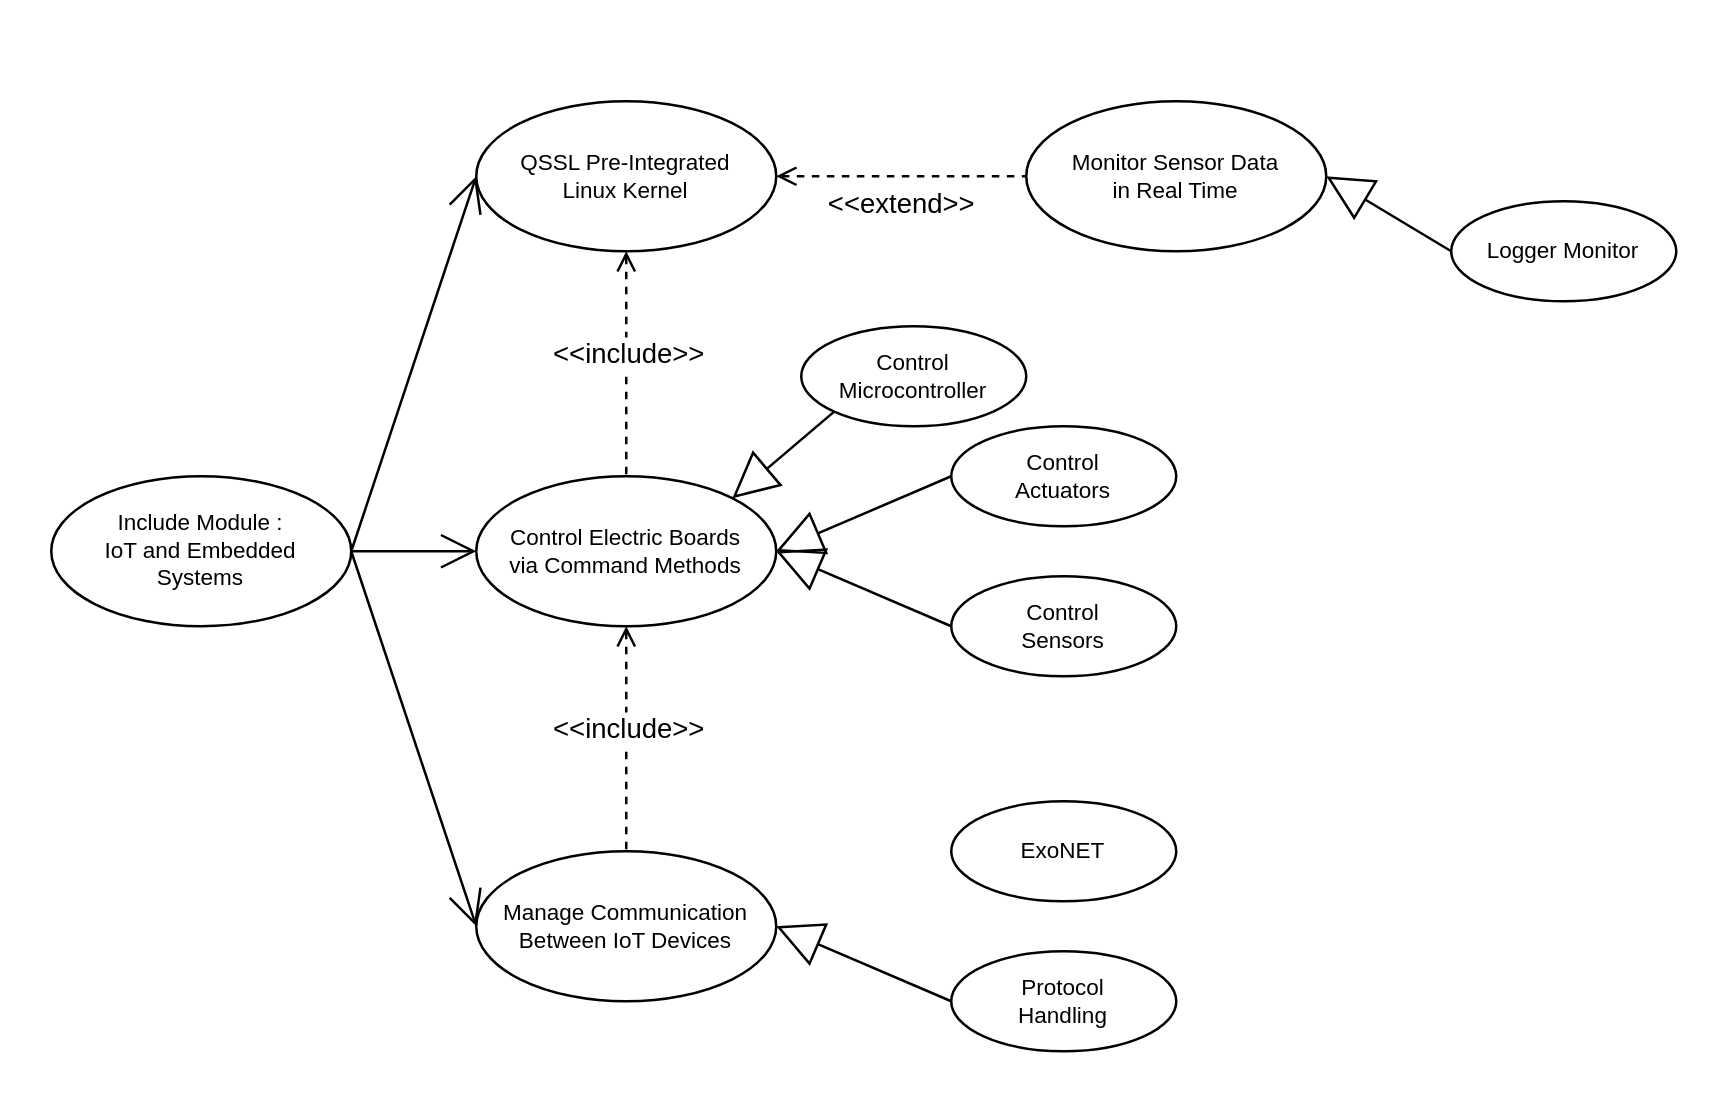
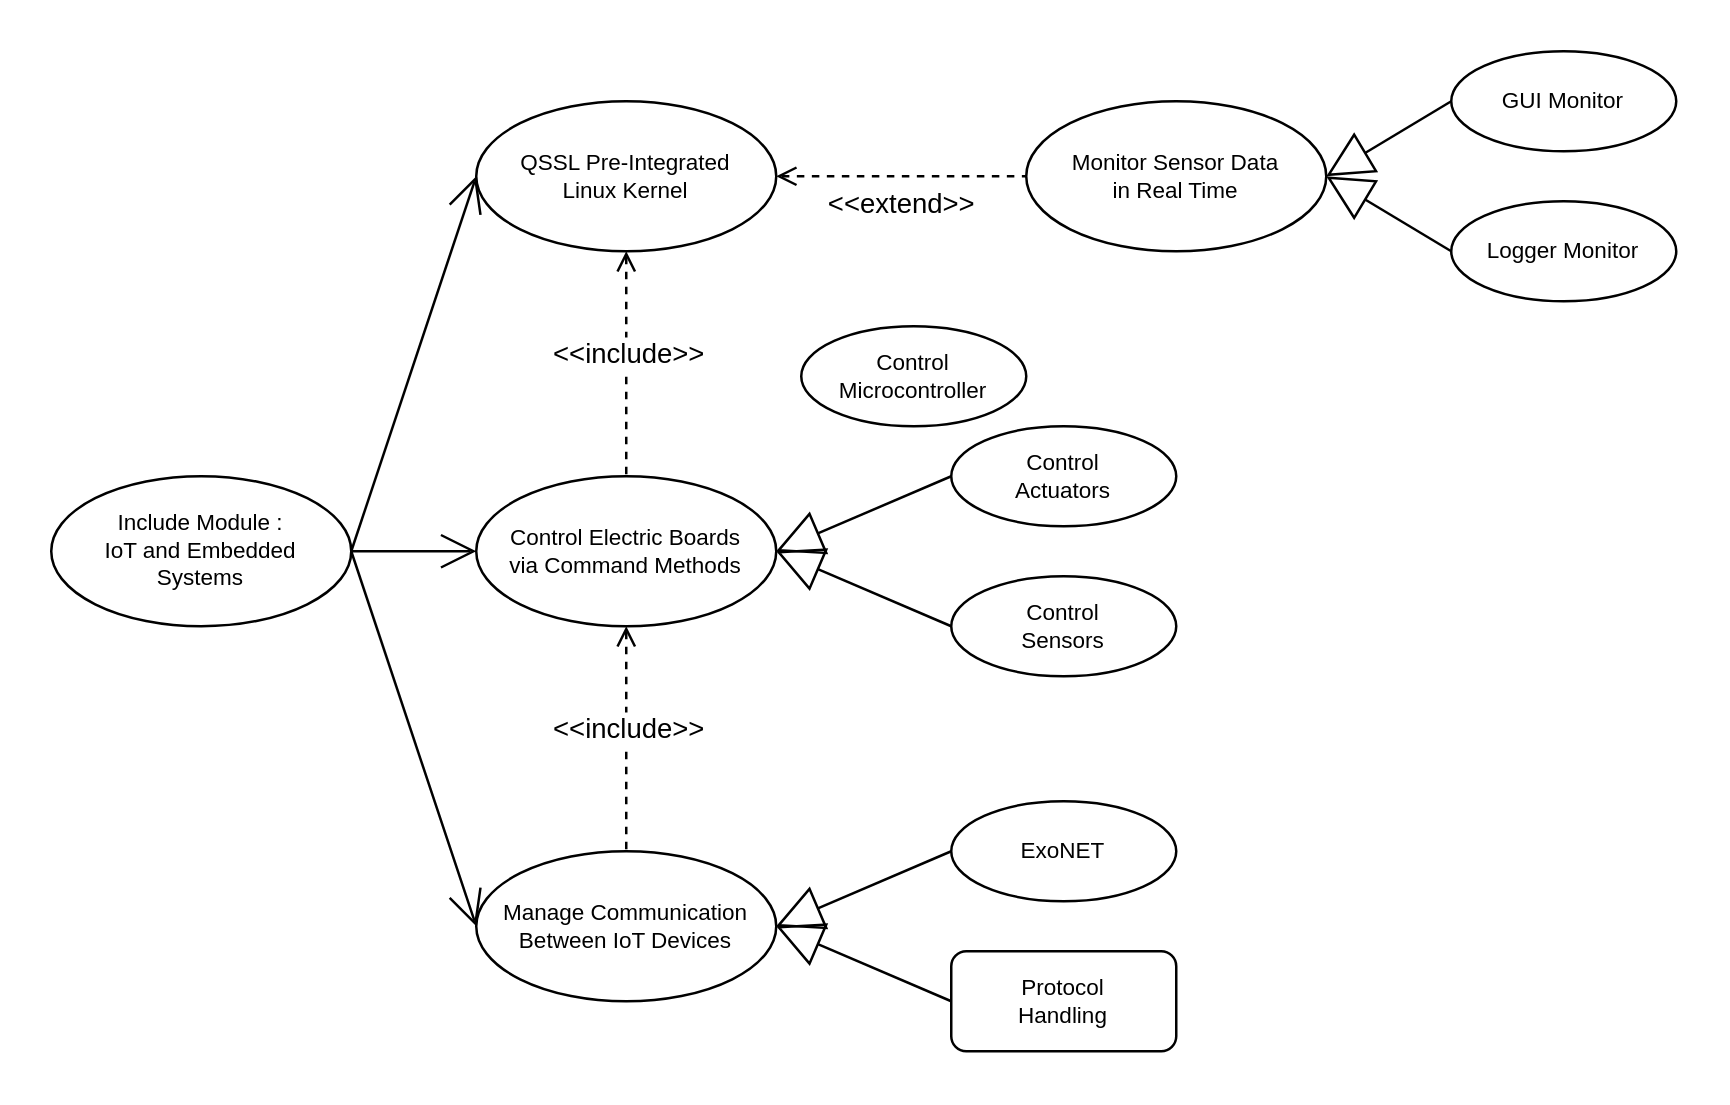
none -> (1564, 101)
none -> (1408, 127)
(801, 440) -> none
none -> (884, 880)
(1064, 1001) -> (1064, 1001)
